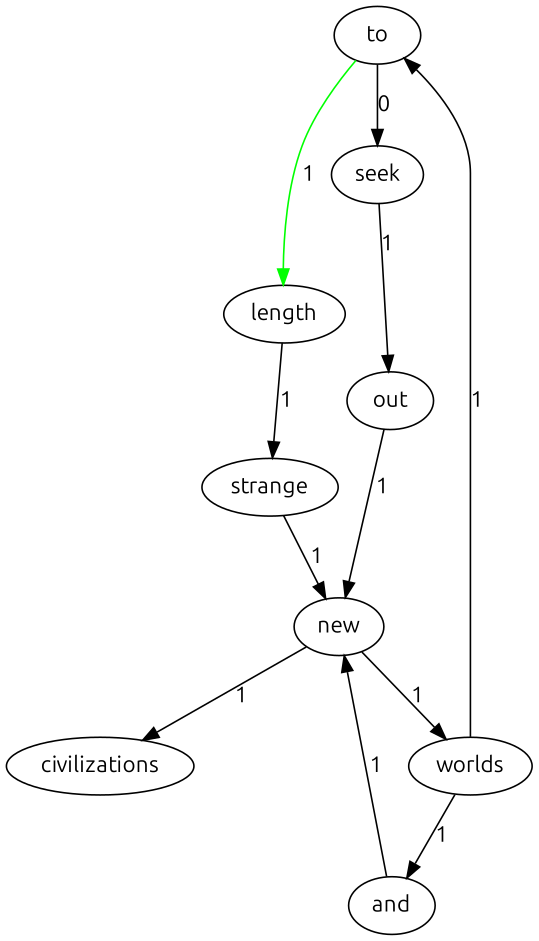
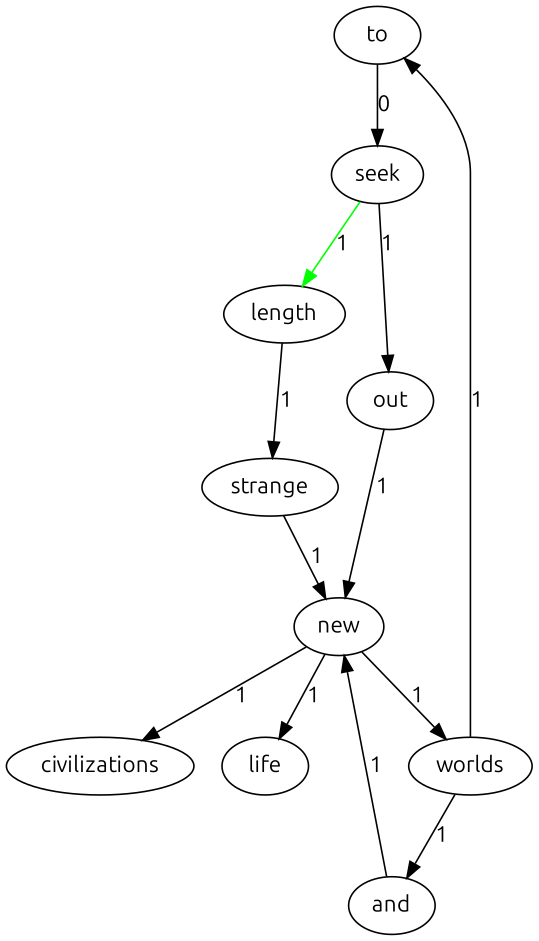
(298, 157) -> (336, 237)
none -> (265, 766)
